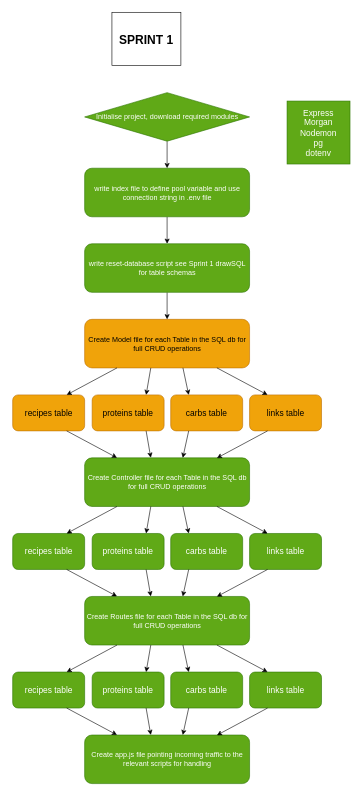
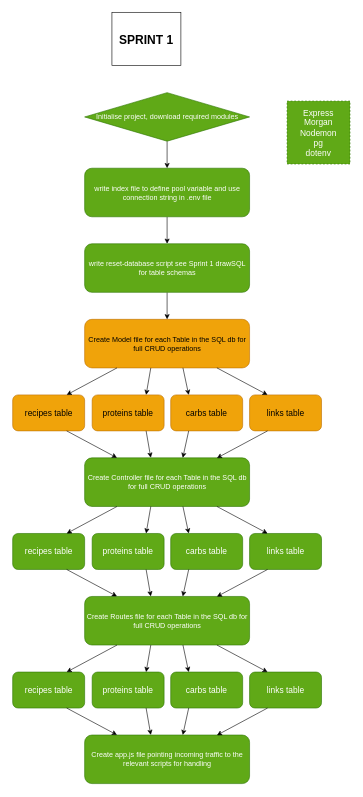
(319, 133) -> (319, 133)
